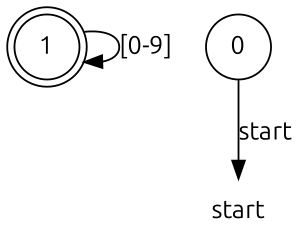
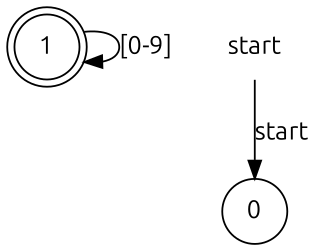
(239, 120) -> (255, 120)
